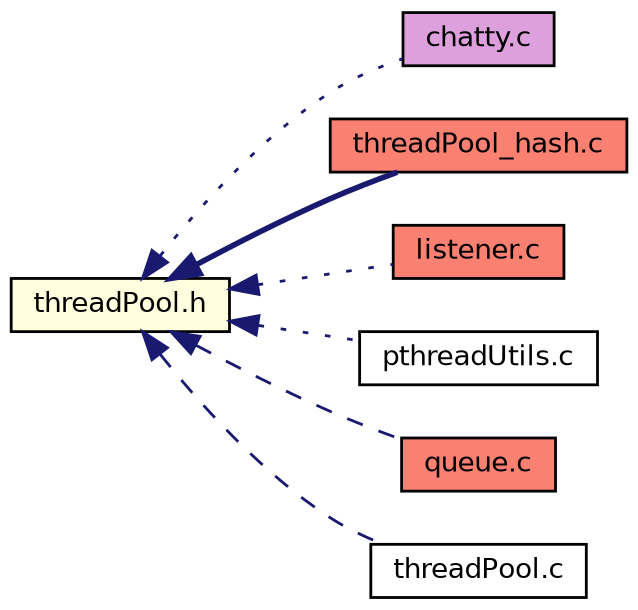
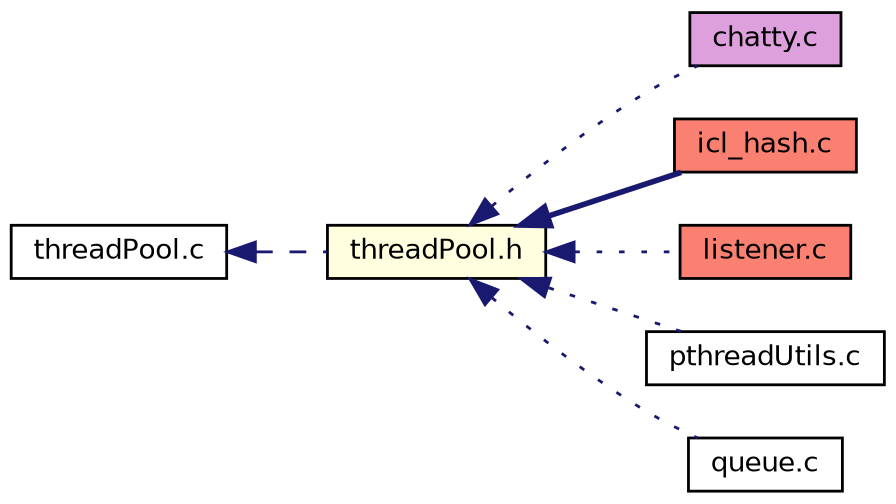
(479, 146) -> (765, 146)
(297, 396) -> (590, 374)
(261, 463) -> (292, 252)
(479, 465) -> (765, 465)
